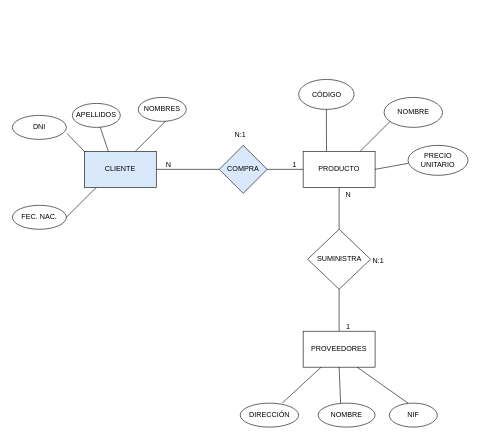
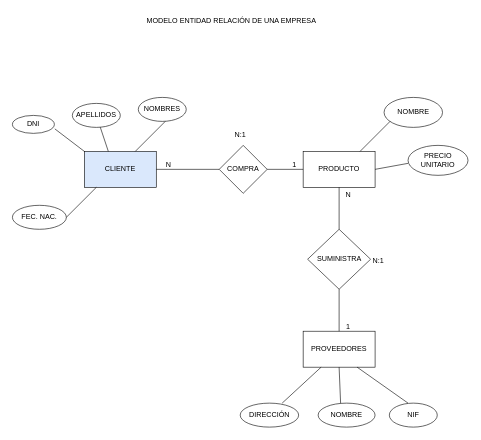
none -> (231, 21)
(327, 95) -> none
(39, 128) -> (33, 125)
(327, 131) -> none
(243, 170) -> (243, 170)
